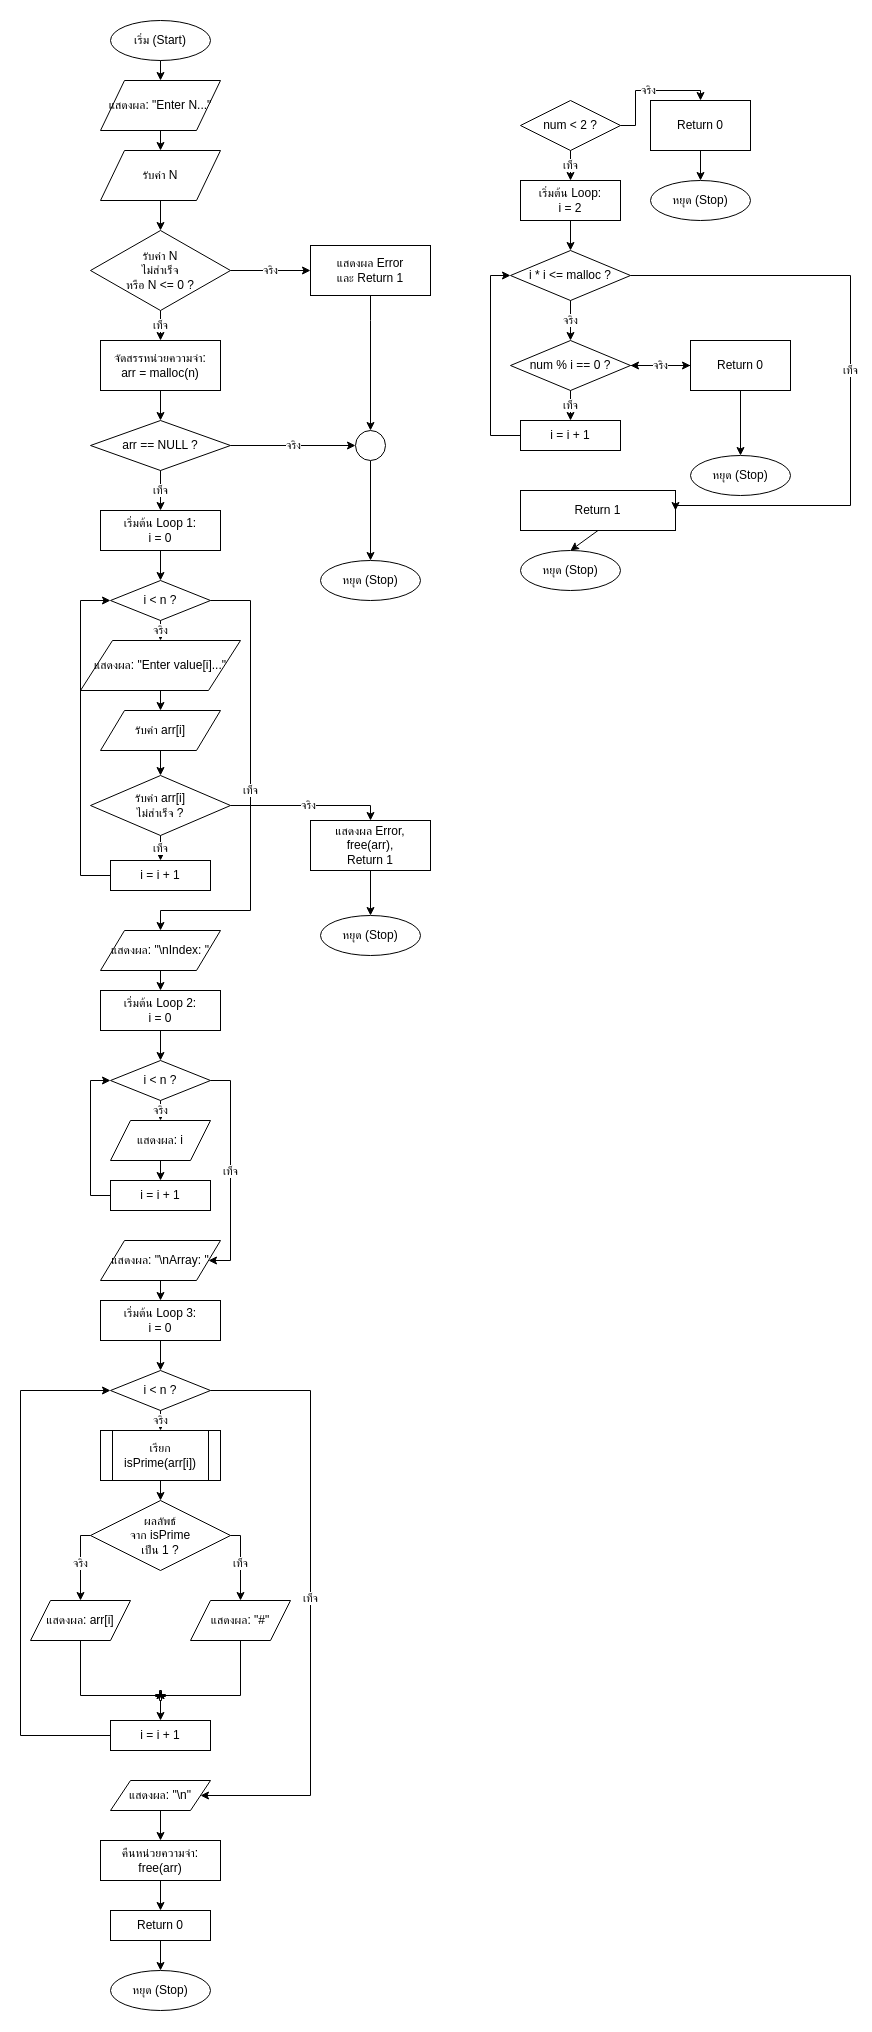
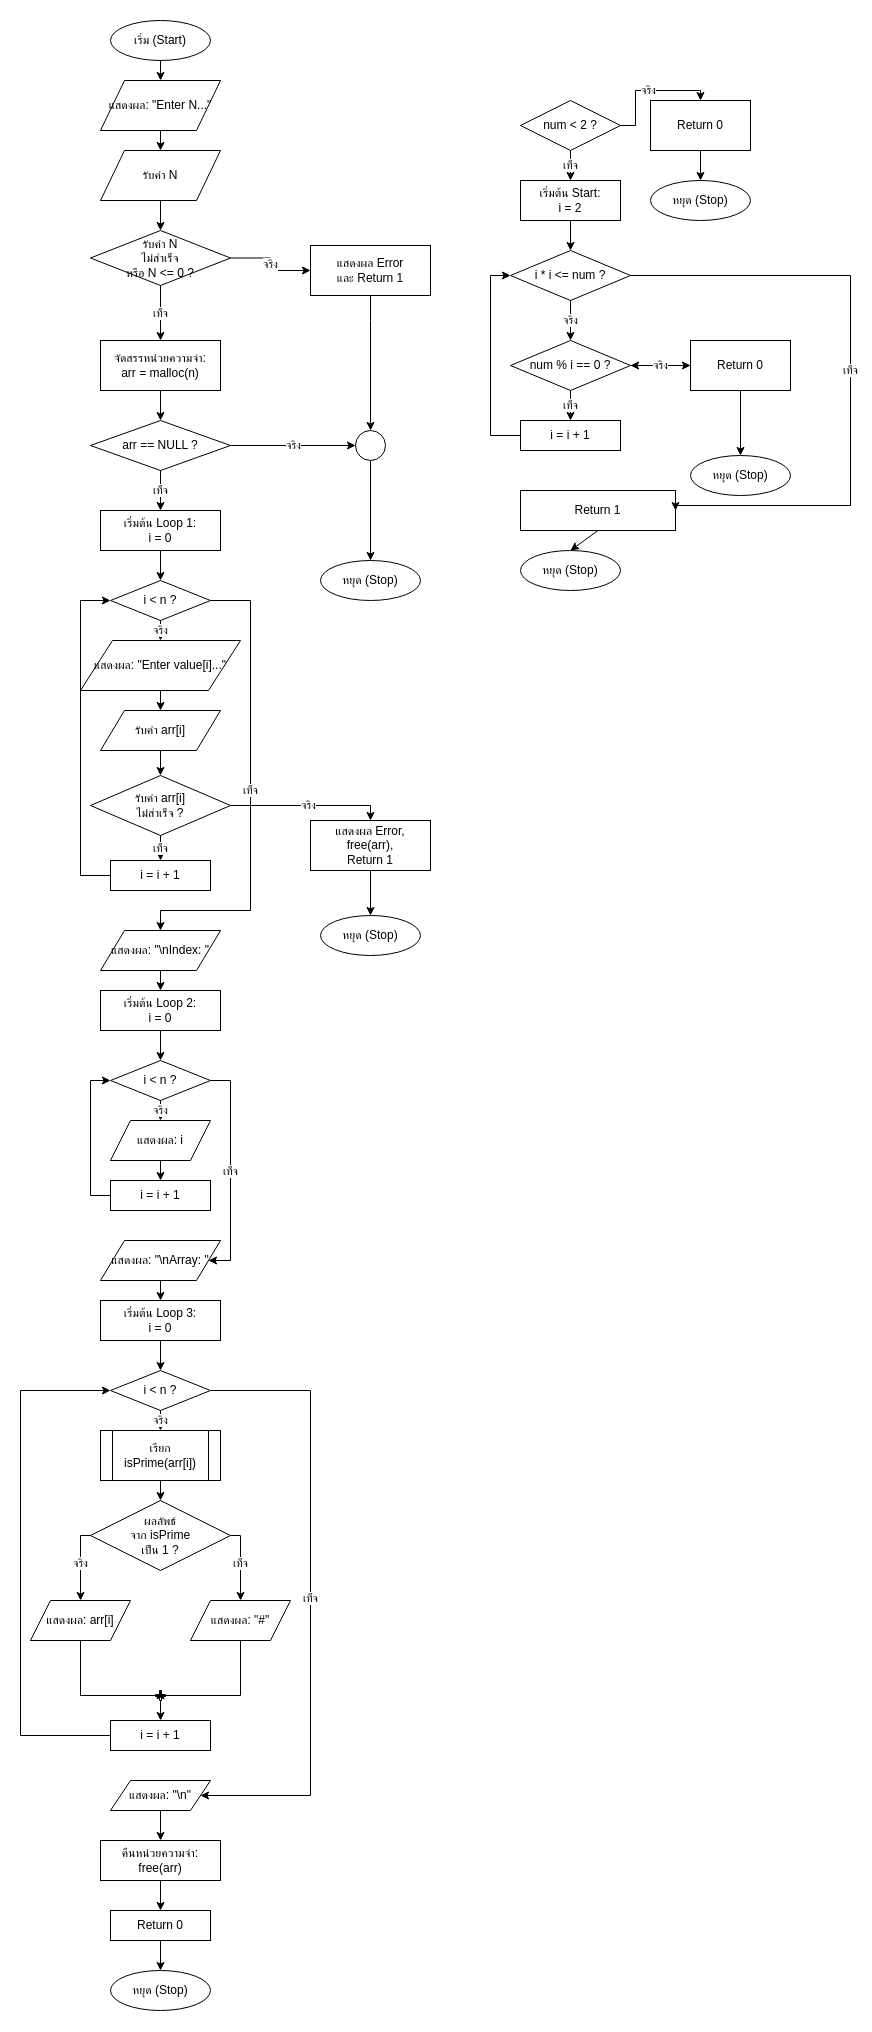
(571, 201) -> (571, 201)
(161, 271) -> (161, 258)
(571, 276) -> (571, 276)
